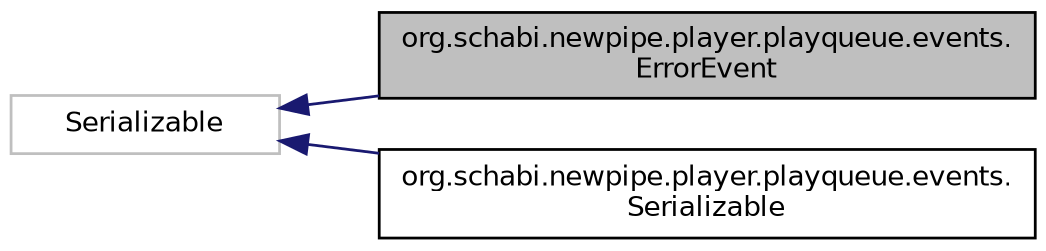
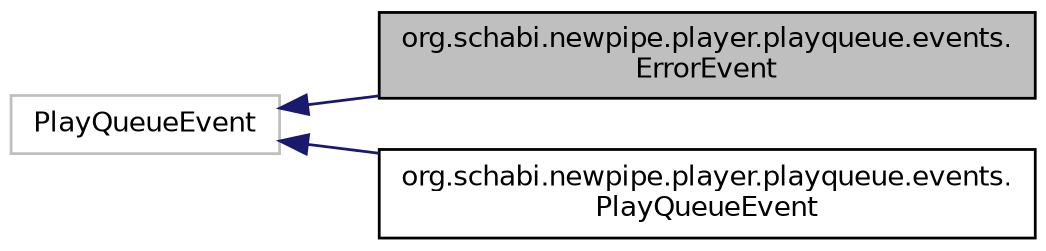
(145, 125) -> (145, 125)
(707, 194) -> (707, 194)
